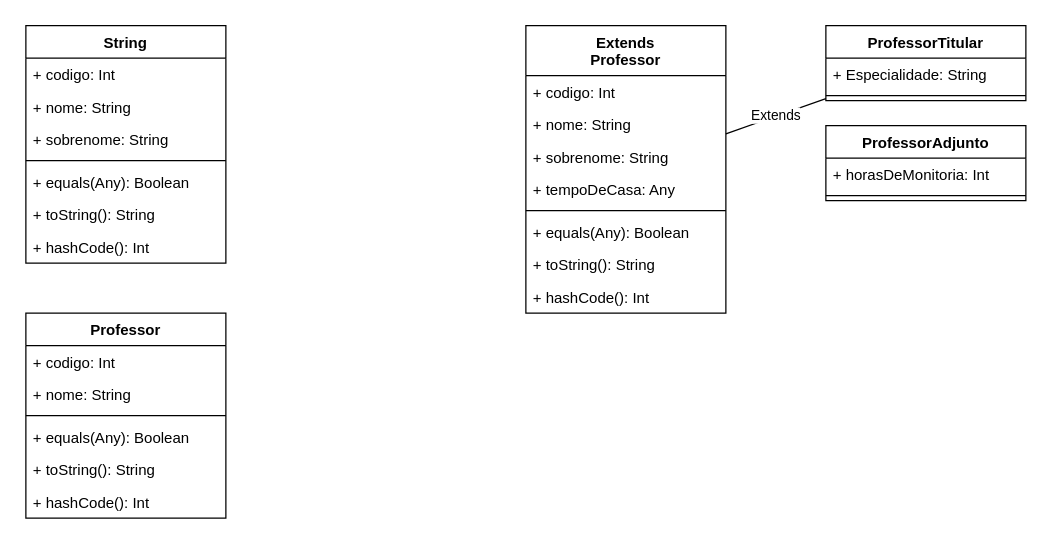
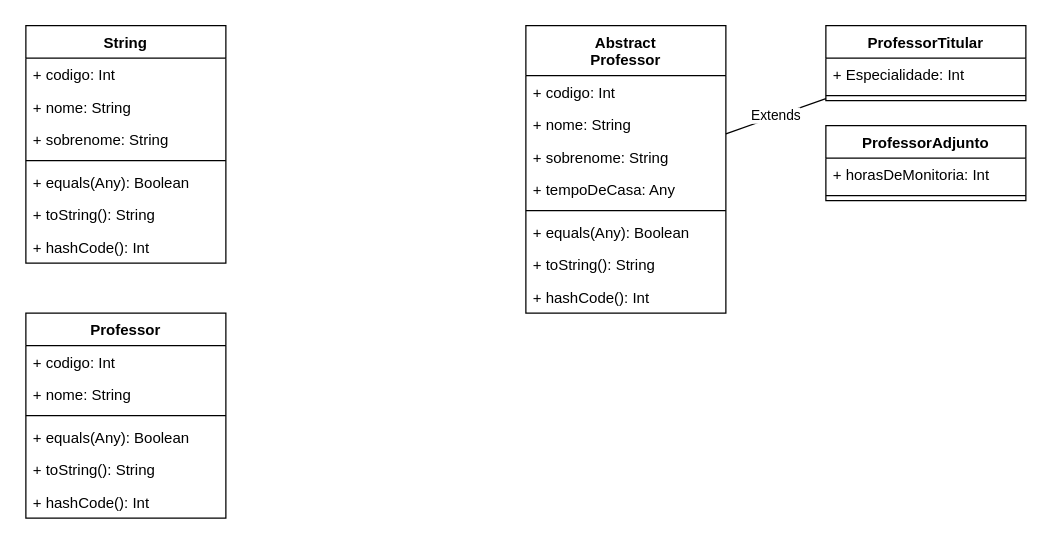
(625, 43) -> (625, 43)
(915, 75) -> (905, 75)
